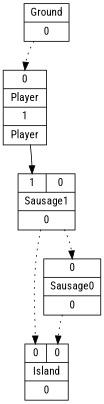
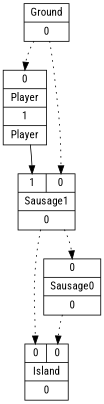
none -> (57, 103)
